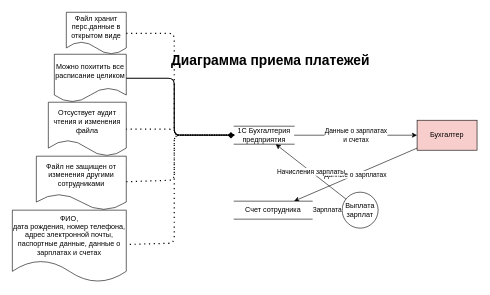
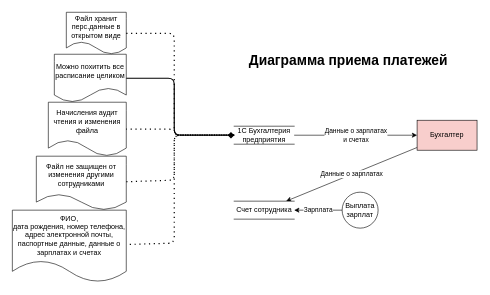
(270, 60) -> (348, 60)
(87, 122) -> (87, 122)
(311, 172) -> none
(273, 210) -> (264, 210)
